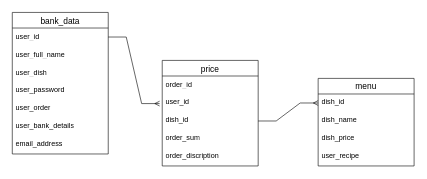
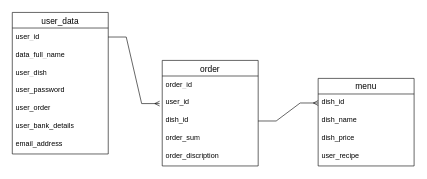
(60, 21) -> (60, 21)
(42, 54) -> (42, 54)
(210, 69) -> (210, 69)
